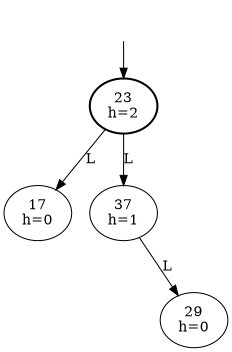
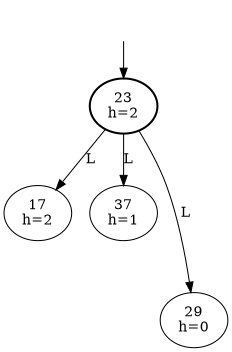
(38, 213) -> (38, 213)
(156, 262) -> (172, 203)
